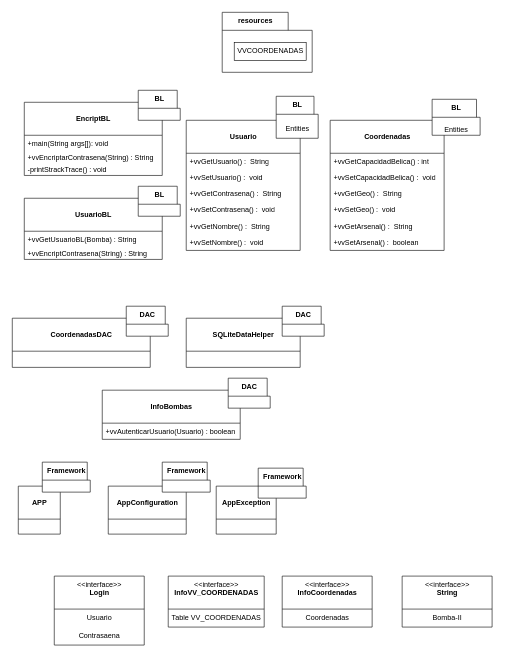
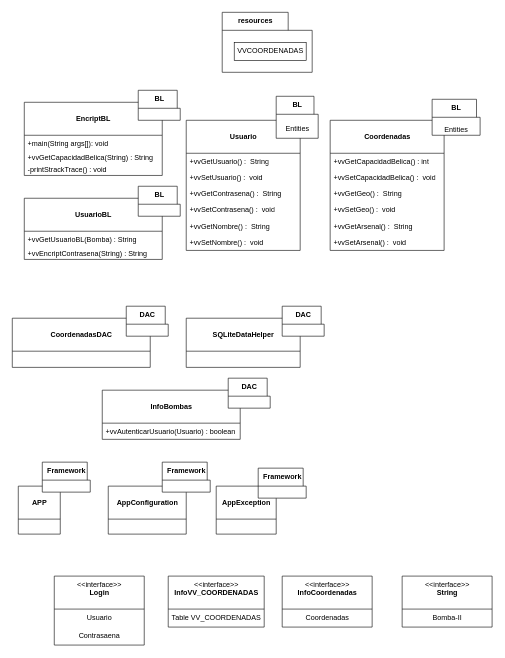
(101, 158) -> (97, 158)
(382, 243) -> (376, 243)
